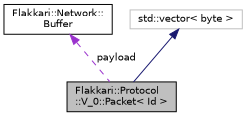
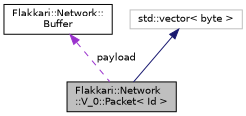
(122, 97) -> (122, 97)
